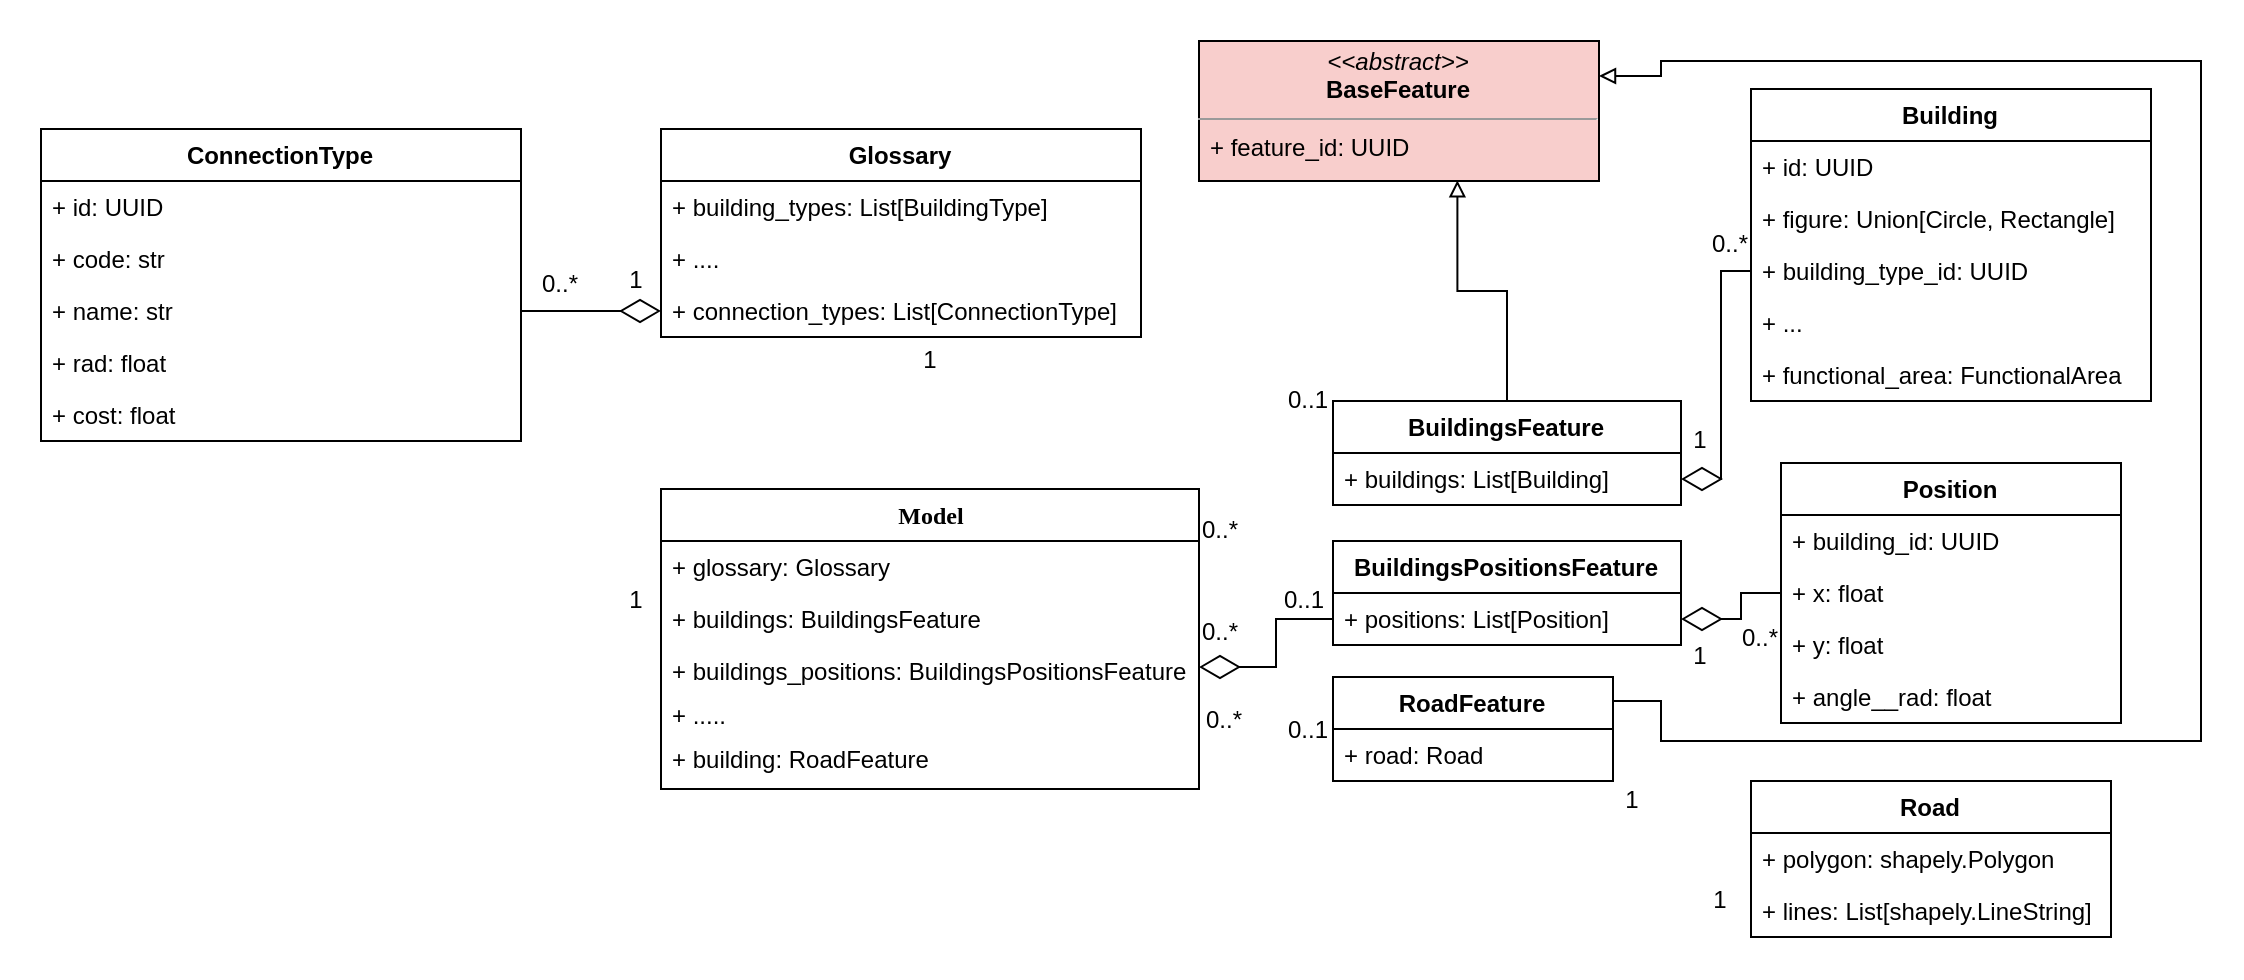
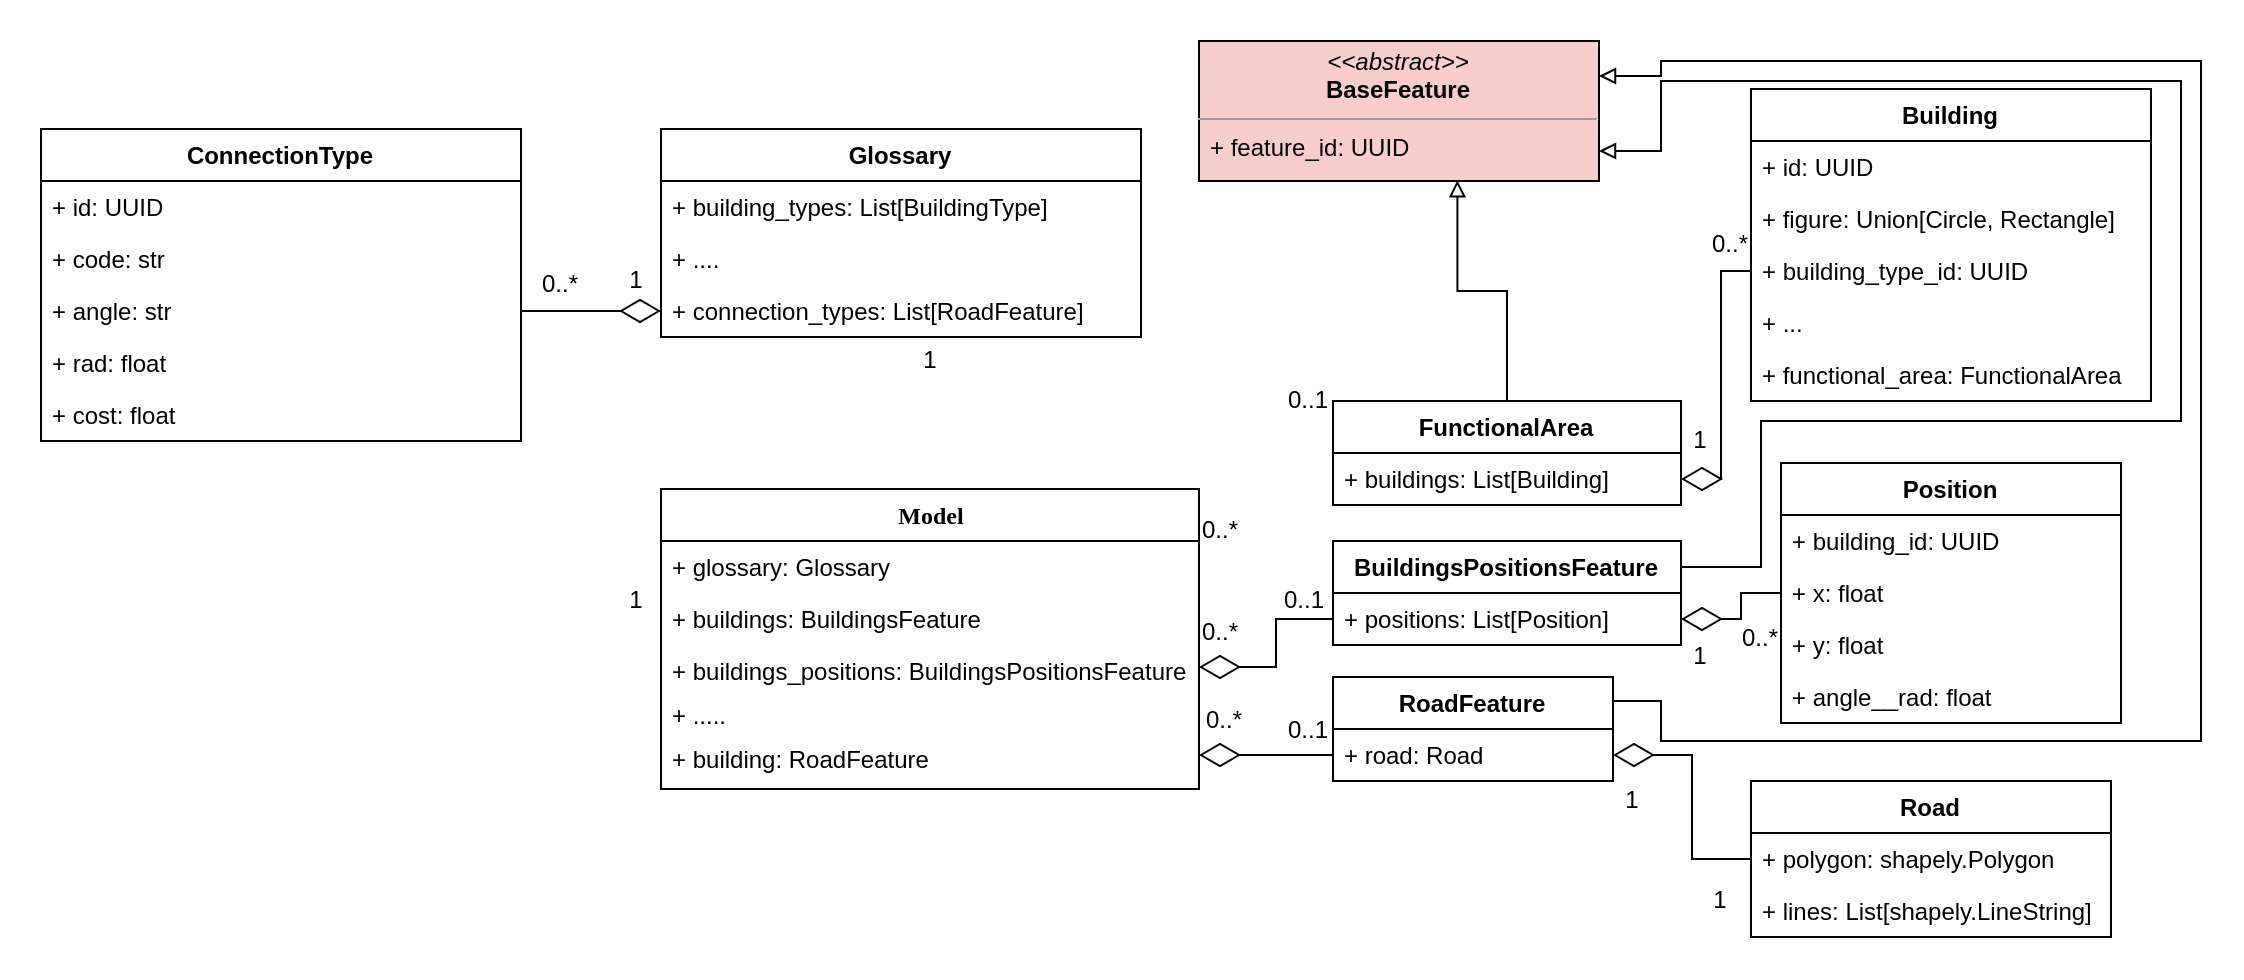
none -> (2181, 255)
(117, 312) -> (120, 312)
(922, 312) -> (905, 312)
(1506, 428) -> (1506, 428)
none -> (1286, 755)
none -> (1692, 817)
